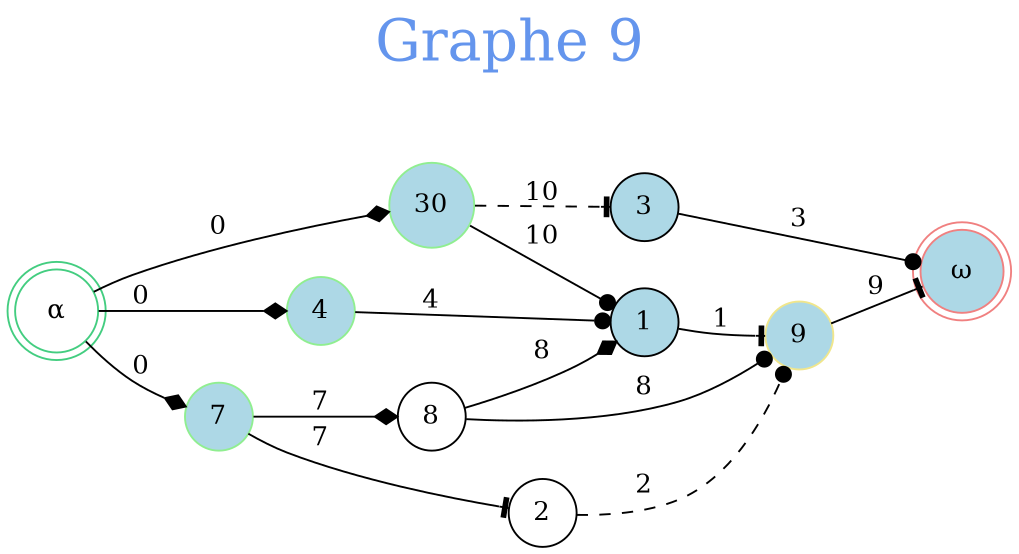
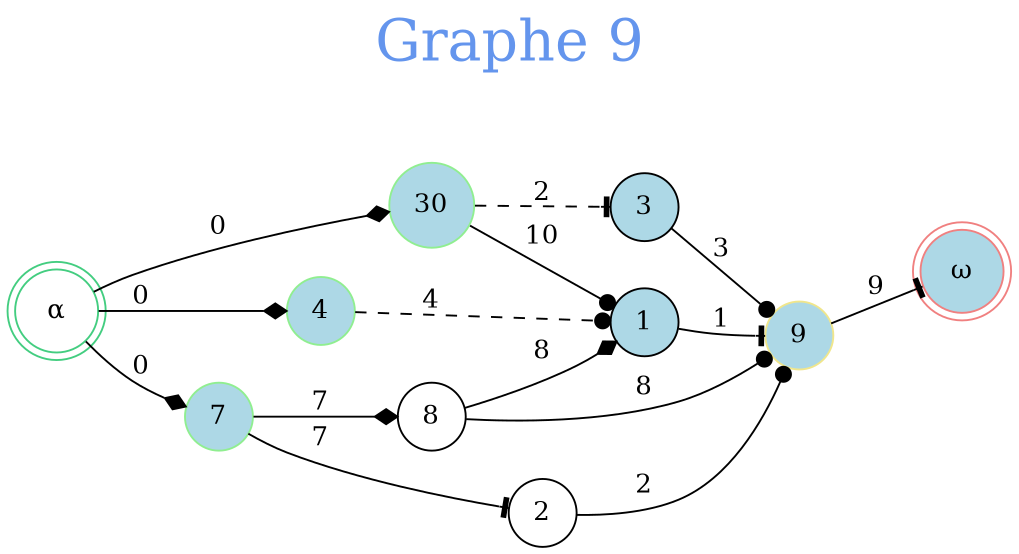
(543, 193) -> (543, 193)
(792, 237) -> (716, 266)
(475, 316) -> (475, 316)
(703, 486) -> (703, 486)
